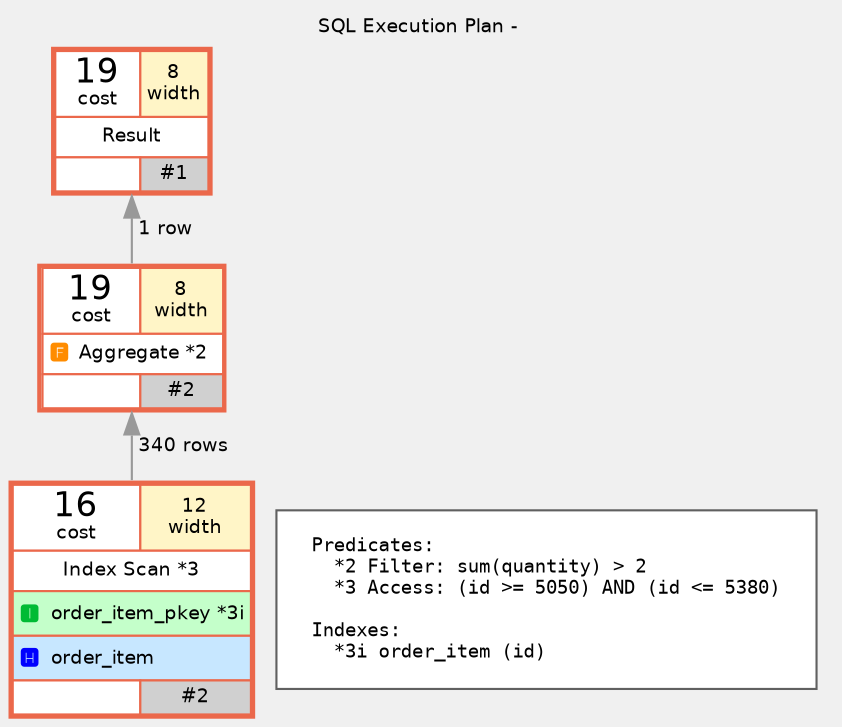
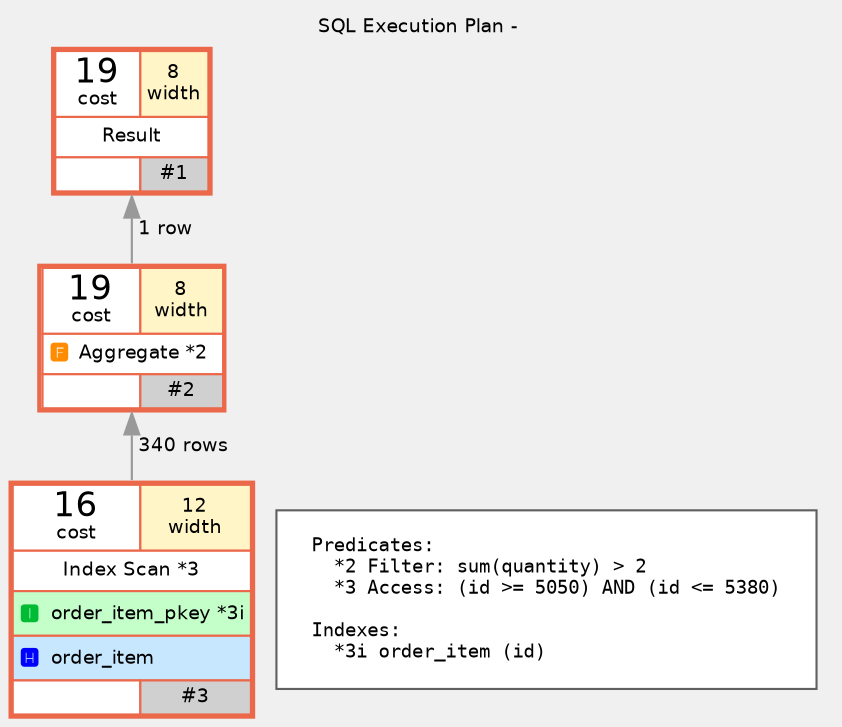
(196, 696) -> (196, 696)
